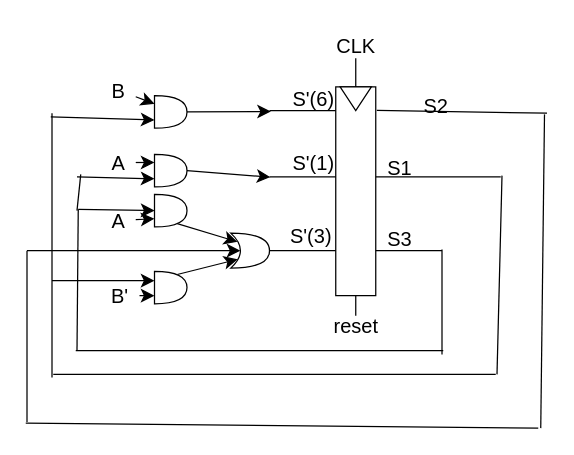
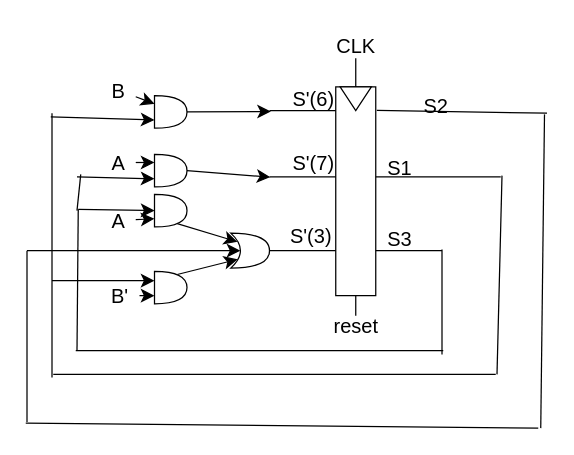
(314, 163) -> (314, 163)
